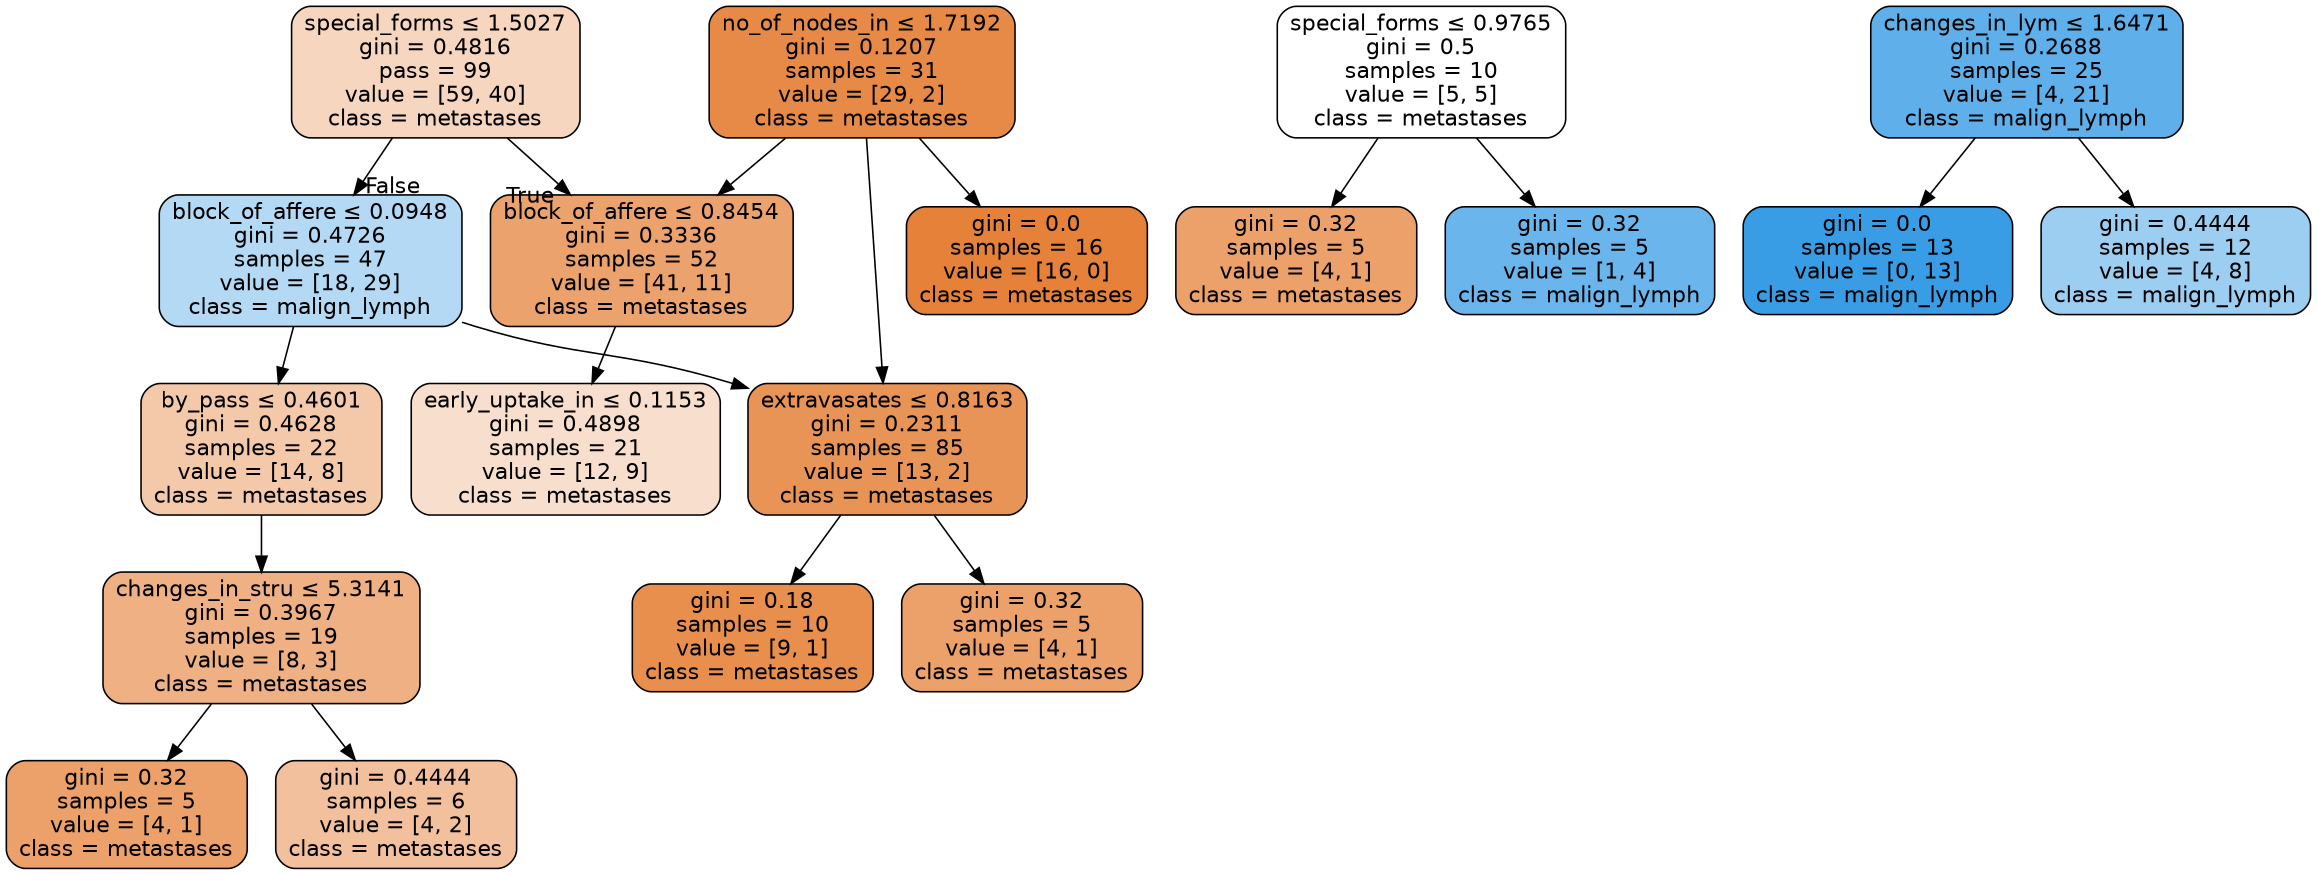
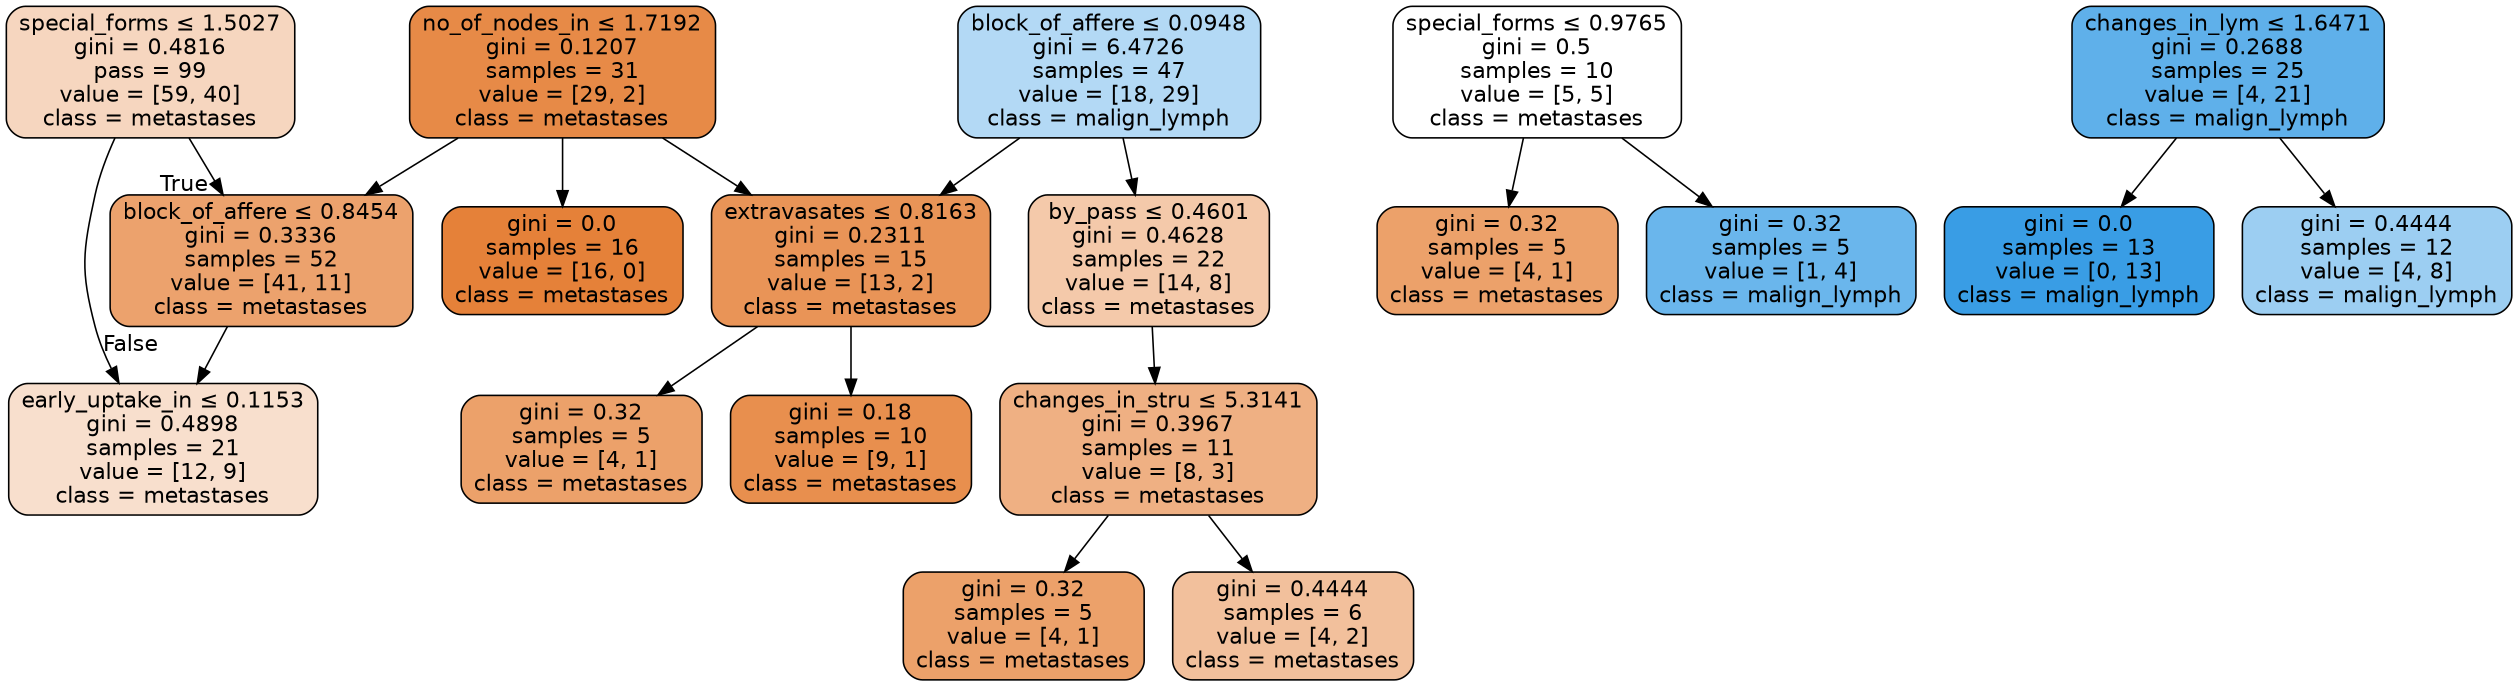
(378, 160) -> (85, 253)
(311, 236) -> (1109, 48)
(887, 448) -> (851, 260)
(261, 637) -> (1158, 448)
